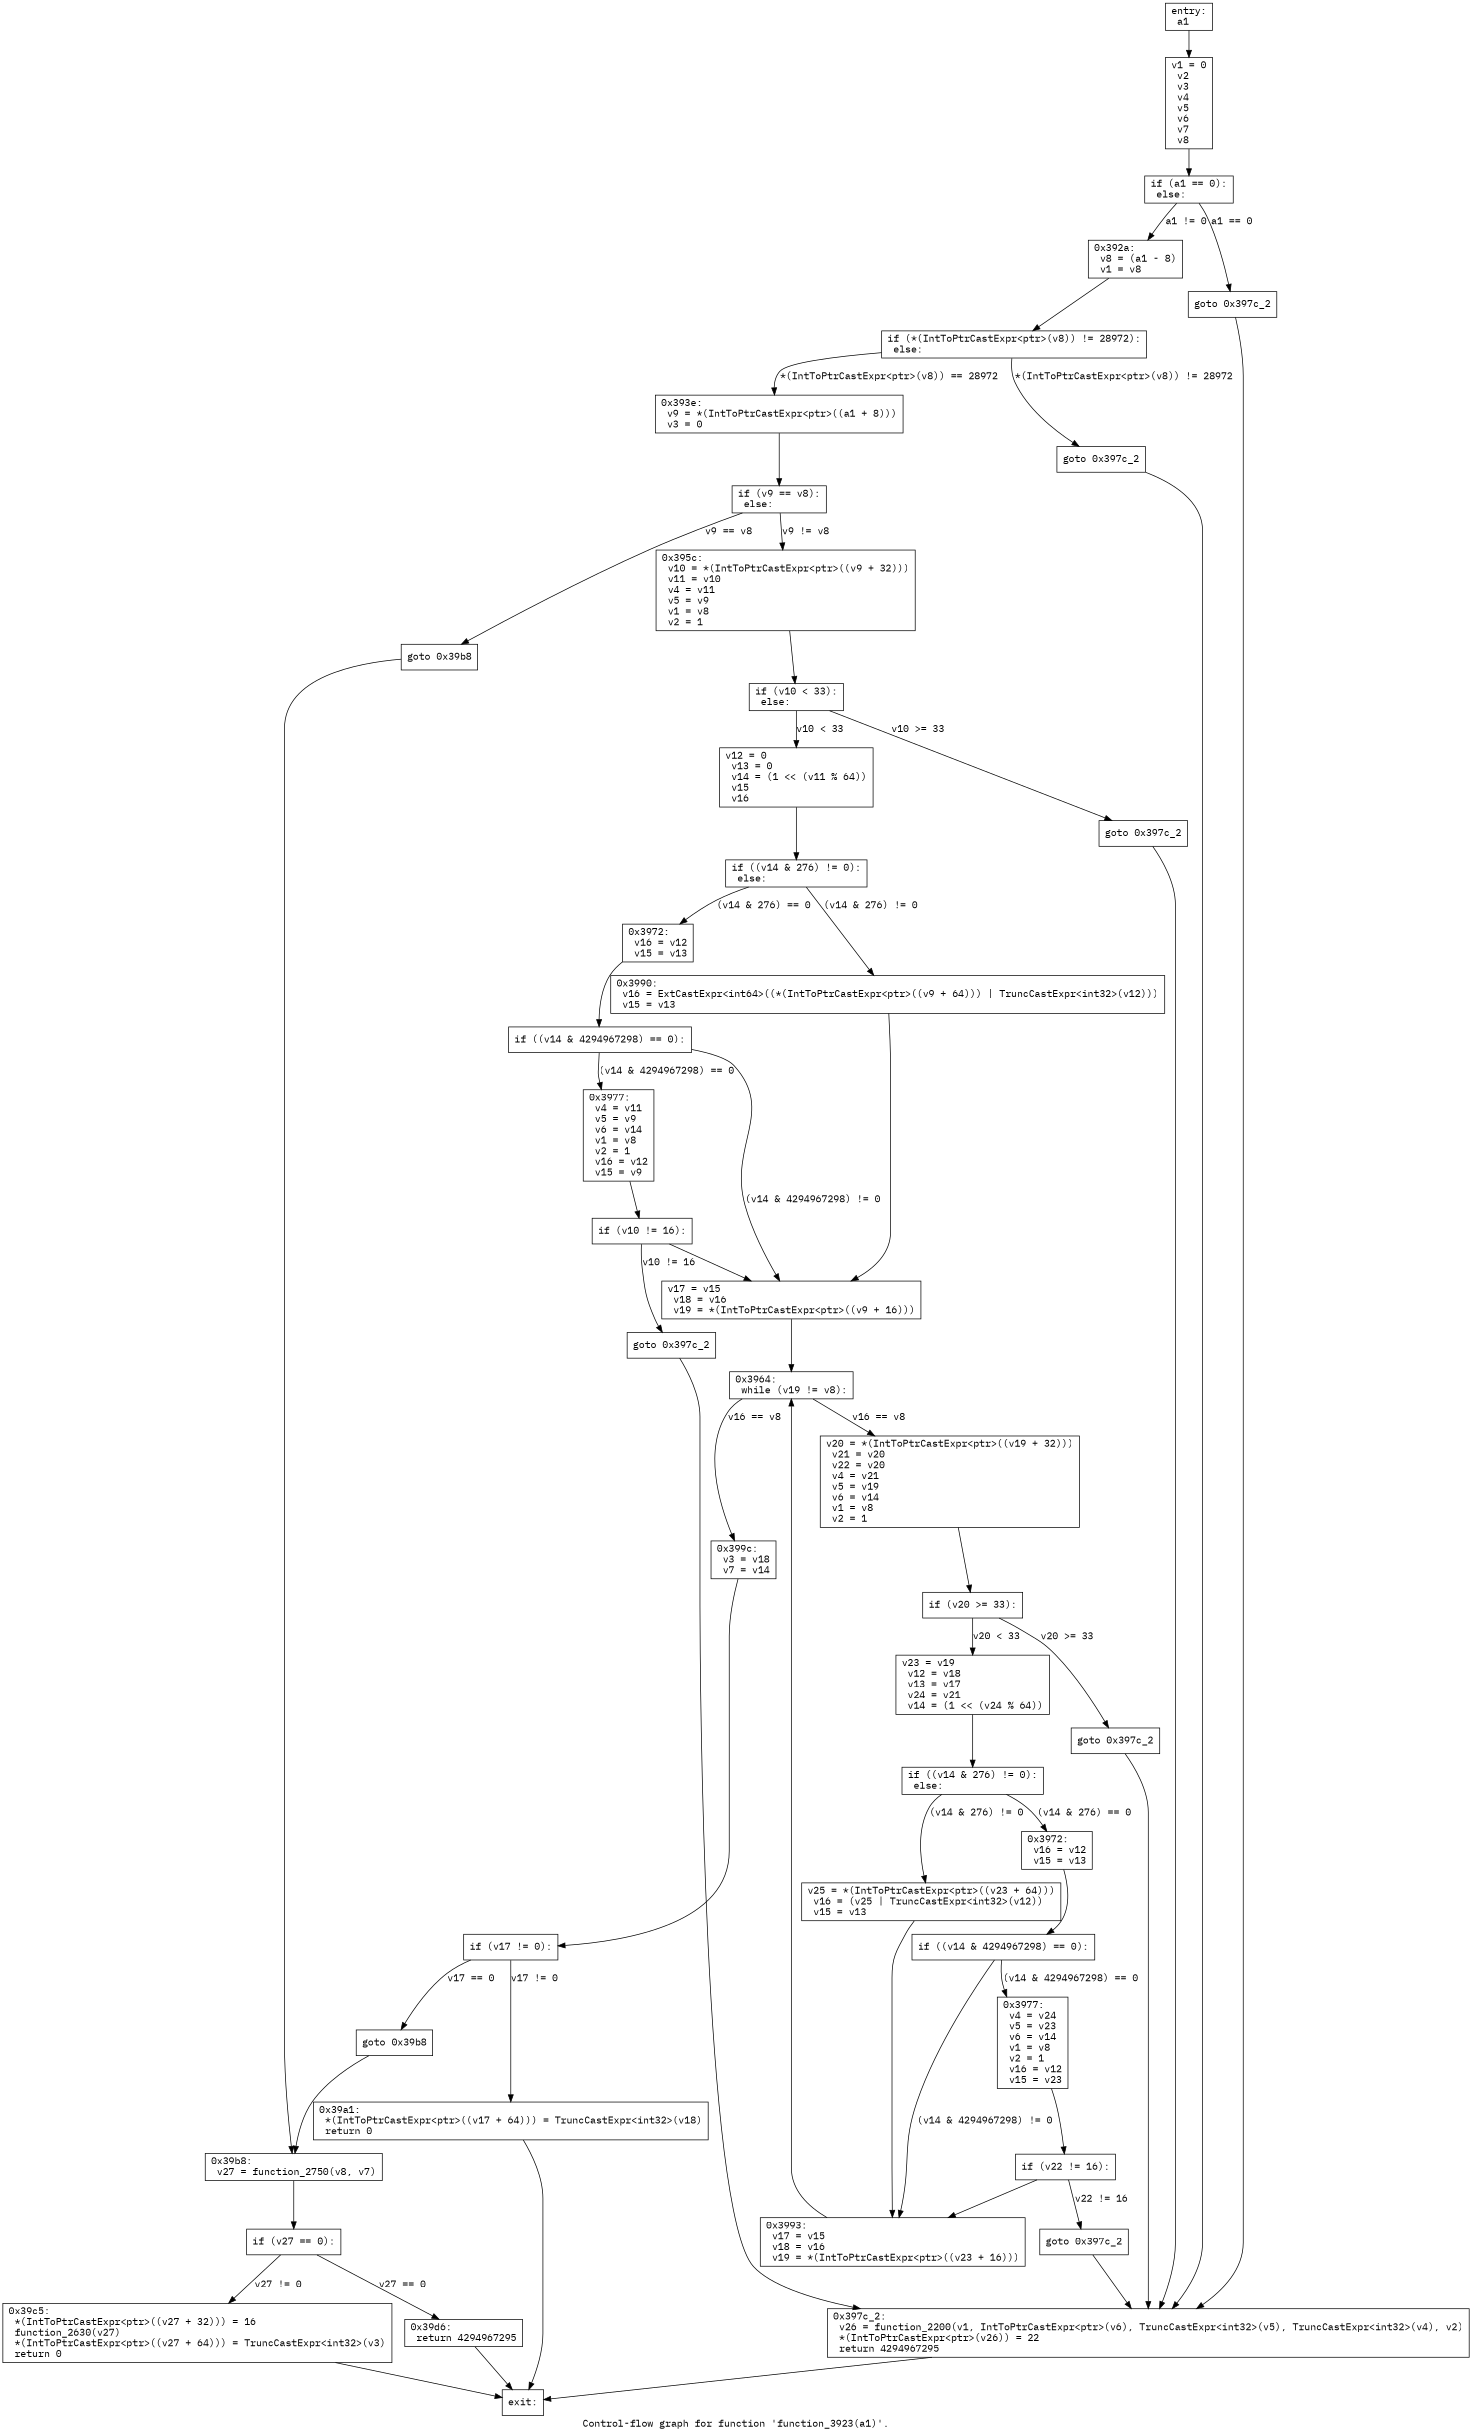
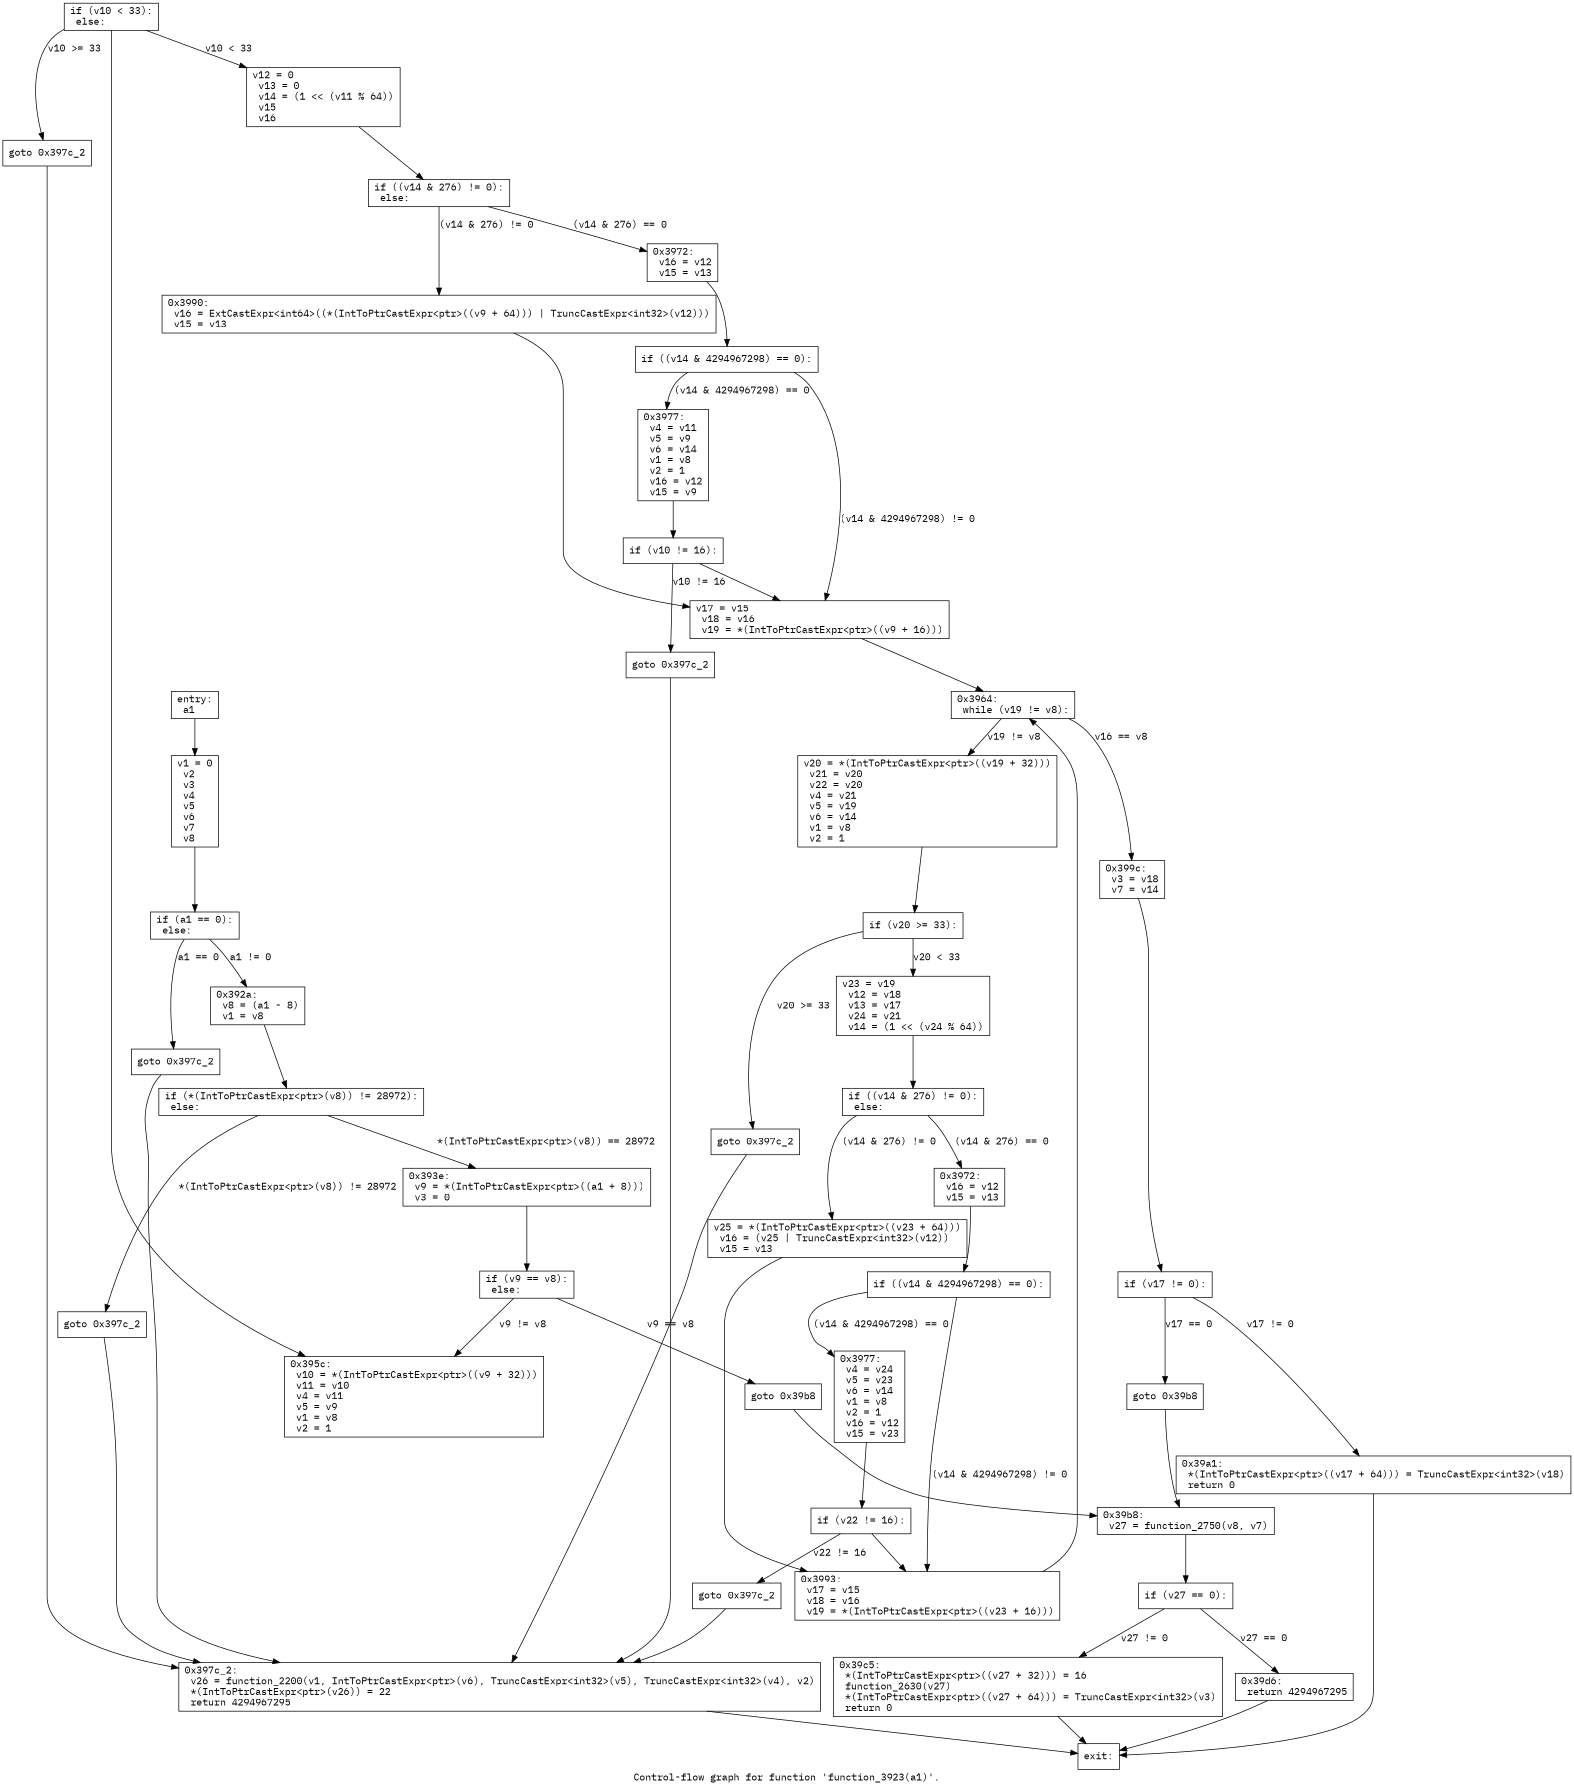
(792, 654) -> (111, 735)
(879, 1417) -> (1014, 737)
